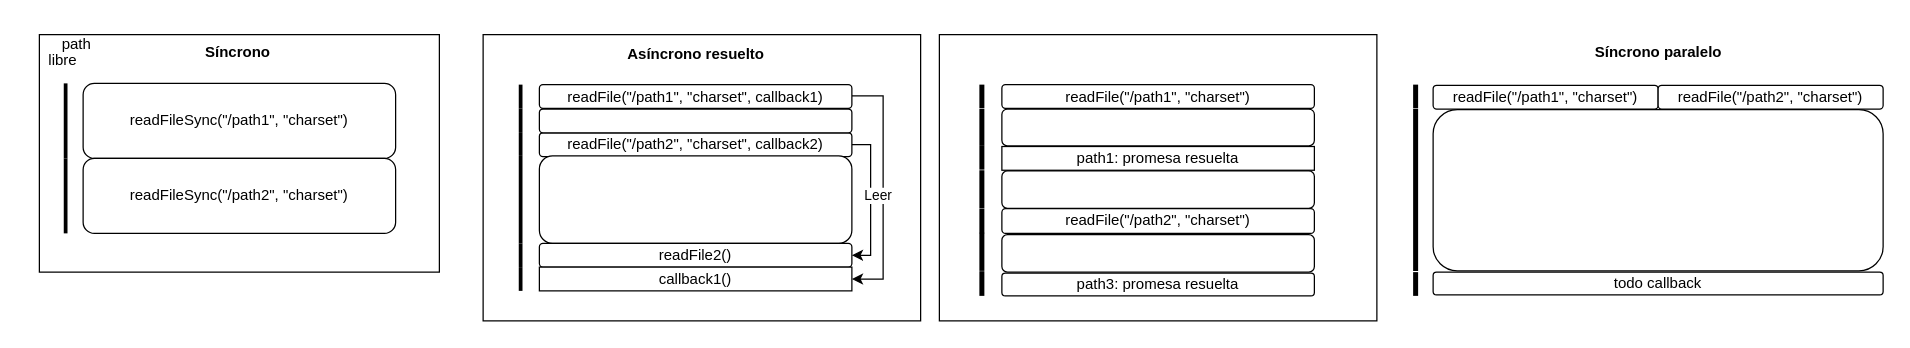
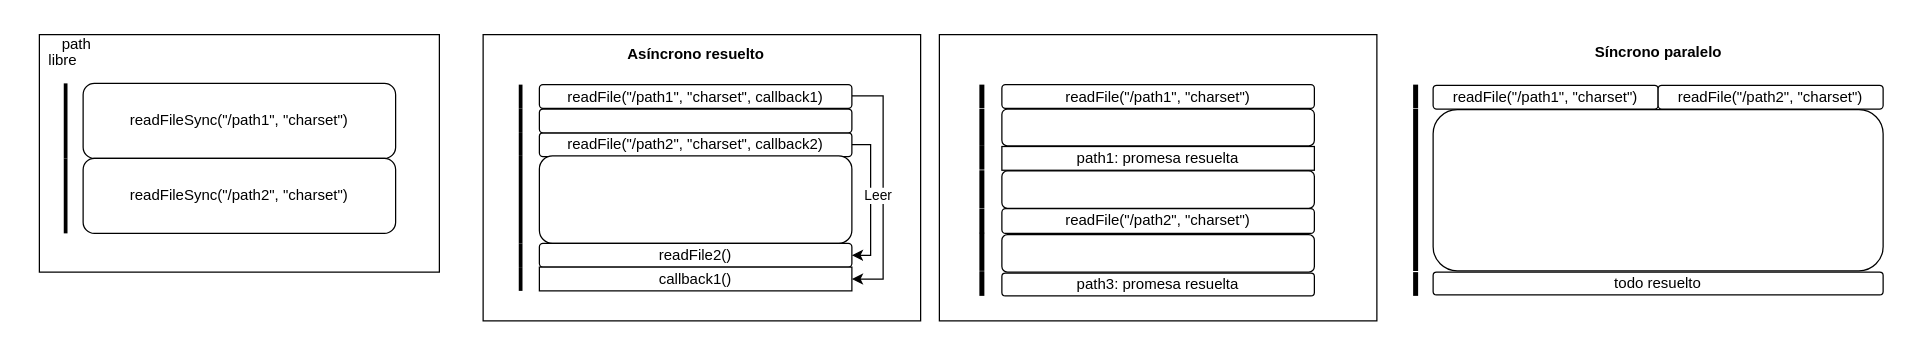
(238, 52) -> none
(1658, 283) -> (1658, 283)
